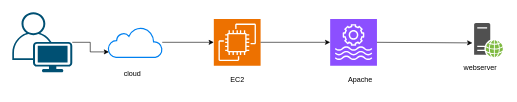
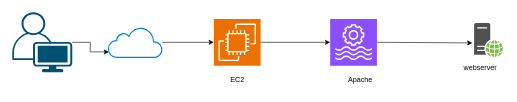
(132, 74) -> none
